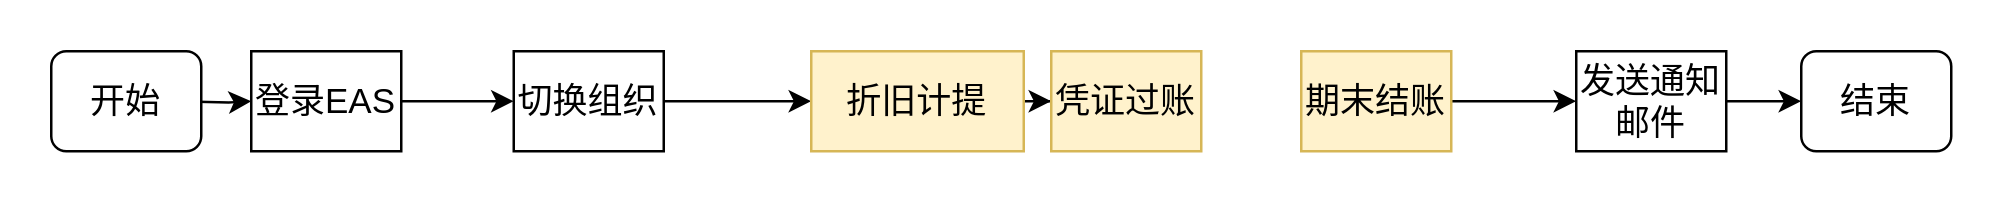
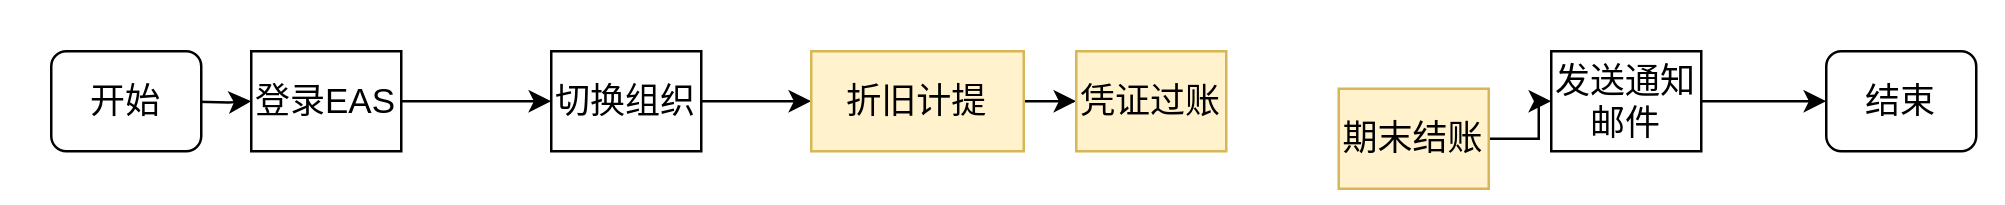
(589, 101) -> (626, 101)
(1126, 101) -> (1151, 101)
(1376, 101) -> (1414, 139)
(1651, 101) -> (1626, 101)
(1876, 101) -> (1901, 101)
